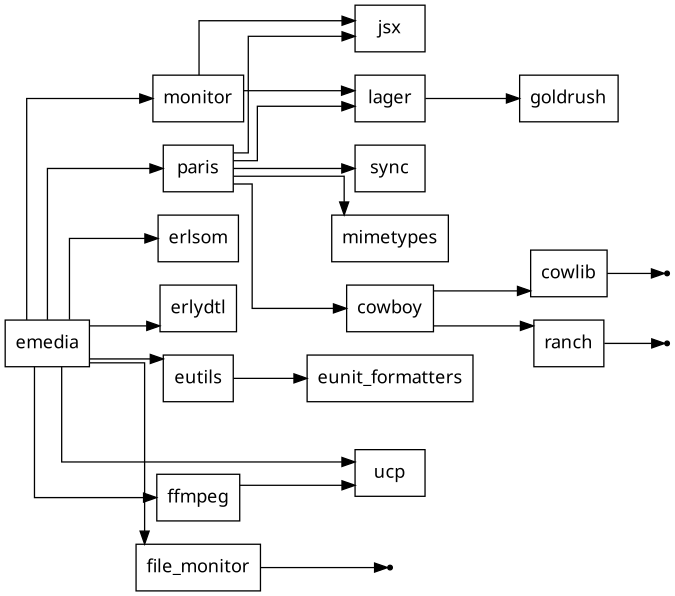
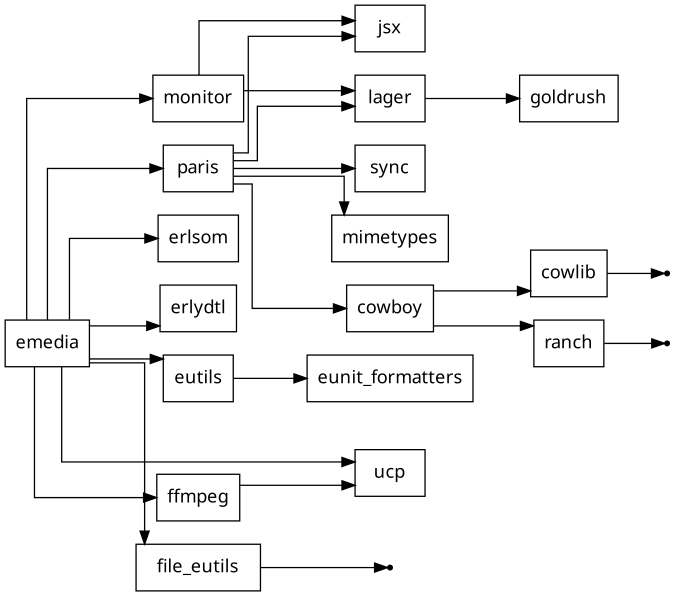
(198, 568) -> (198, 568)
